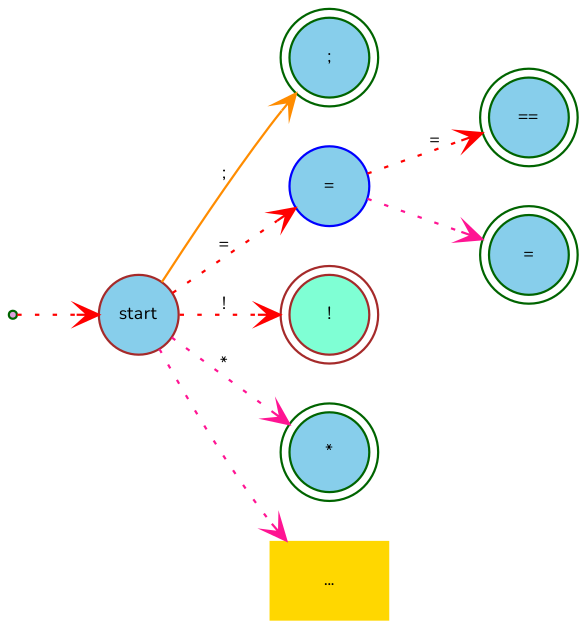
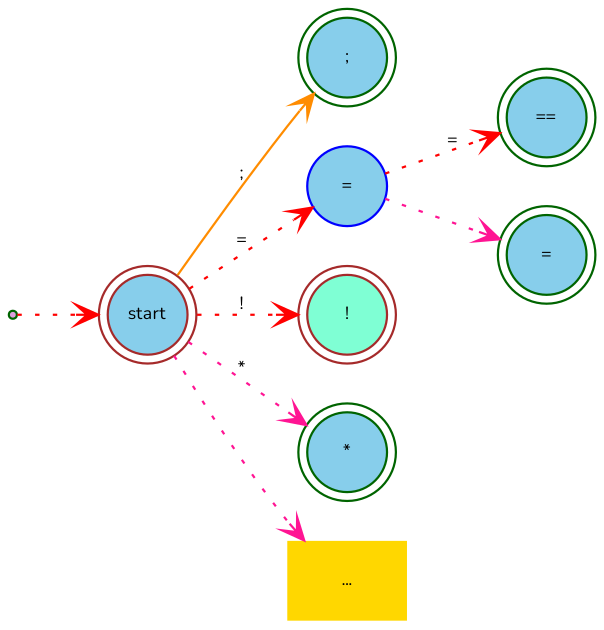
(139, 315) -> (148, 315)
